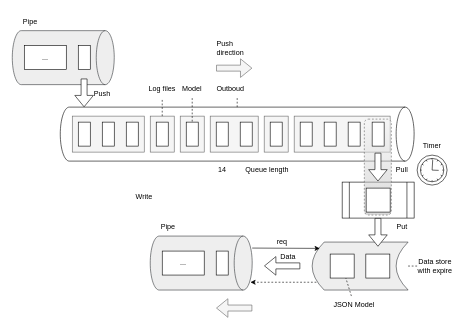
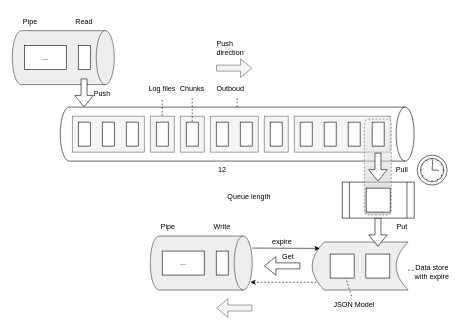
none -> (84, 22)
(192, 89) -> (192, 89)
(432, 146) -> none
(222, 170) -> (222, 170)
(267, 170) -> (249, 197)
(144, 197) -> (222, 227)
(282, 242) -> (282, 242)
(288, 257) -> (288, 257)
(435, 266) -> (432, 272)
